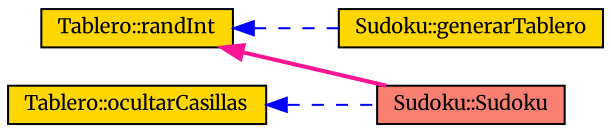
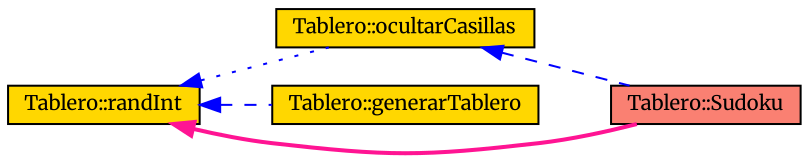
(471, 28) -> (405, 105)
none -> (265, 64)
(471, 105) -> (706, 105)
